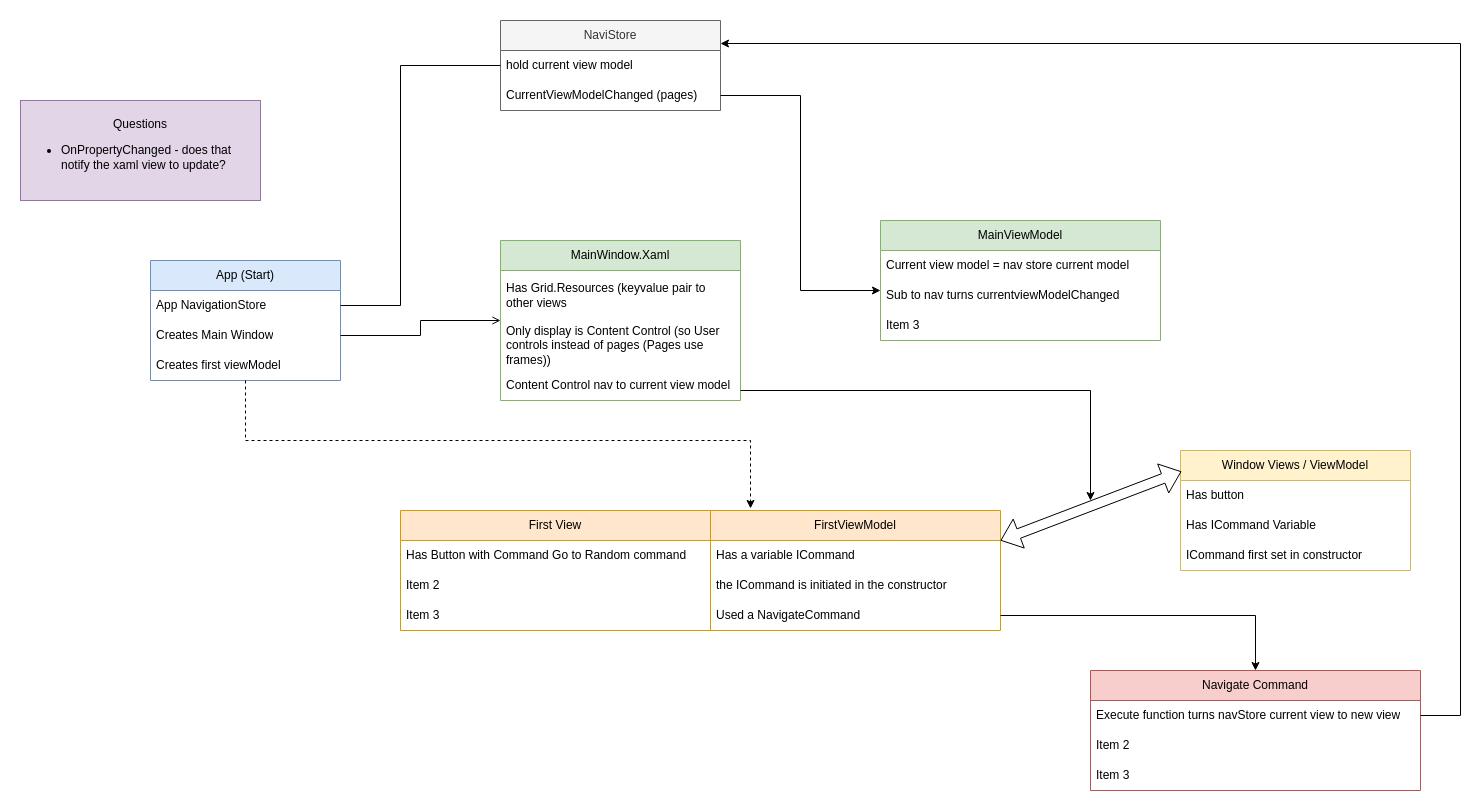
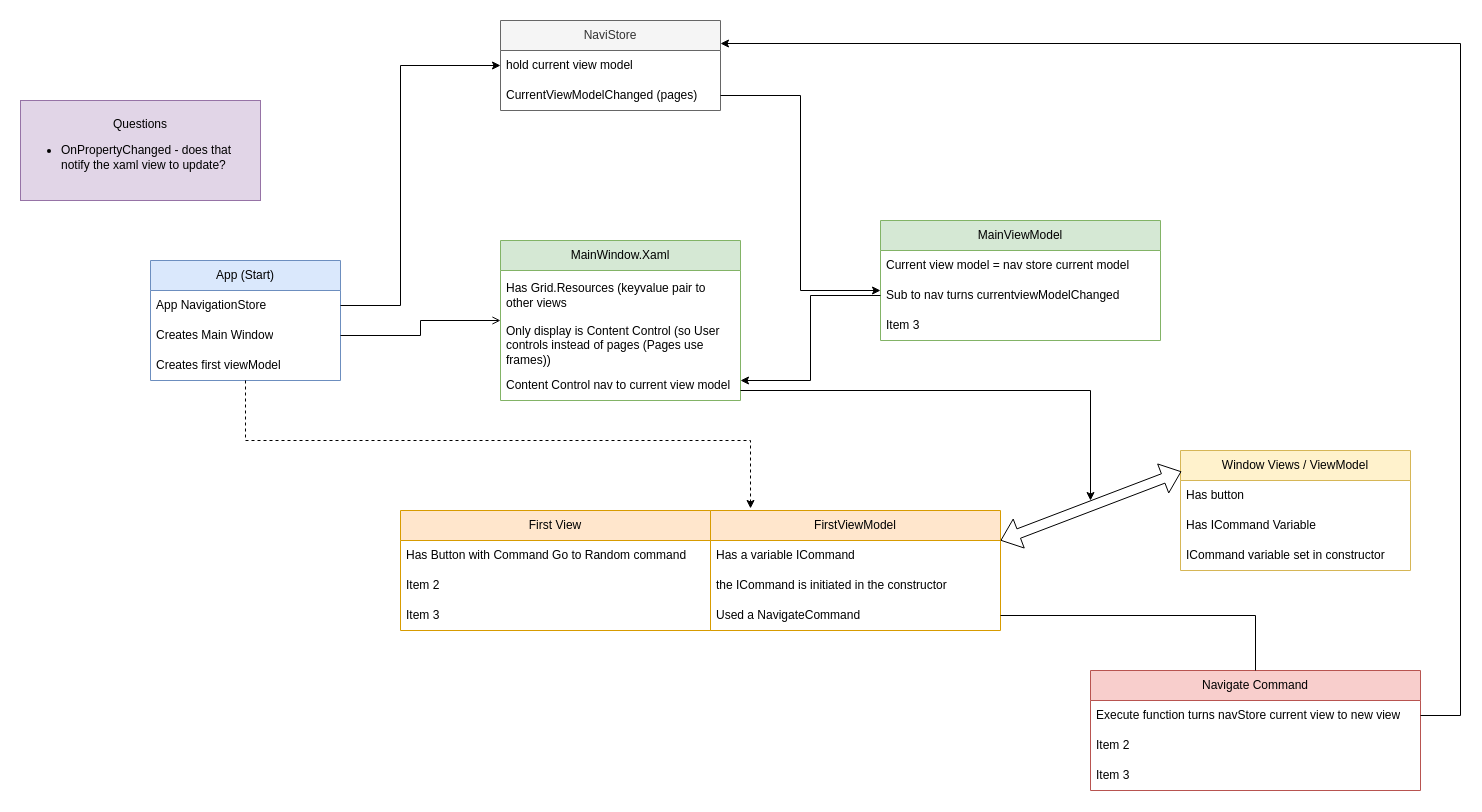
(494, 66) -> (492, 66)
none -> (811, 336)
(1288, 556) -> (1297, 556)
(1256, 662) -> (1256, 664)
